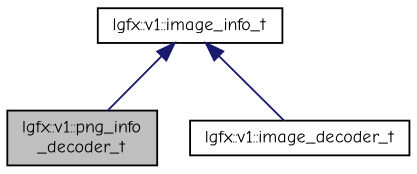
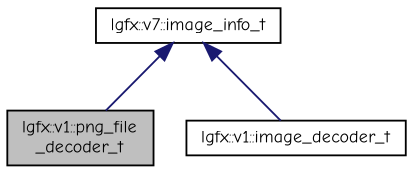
(190, 26) -> (188, 26)
(82, 138) -> (80, 138)
